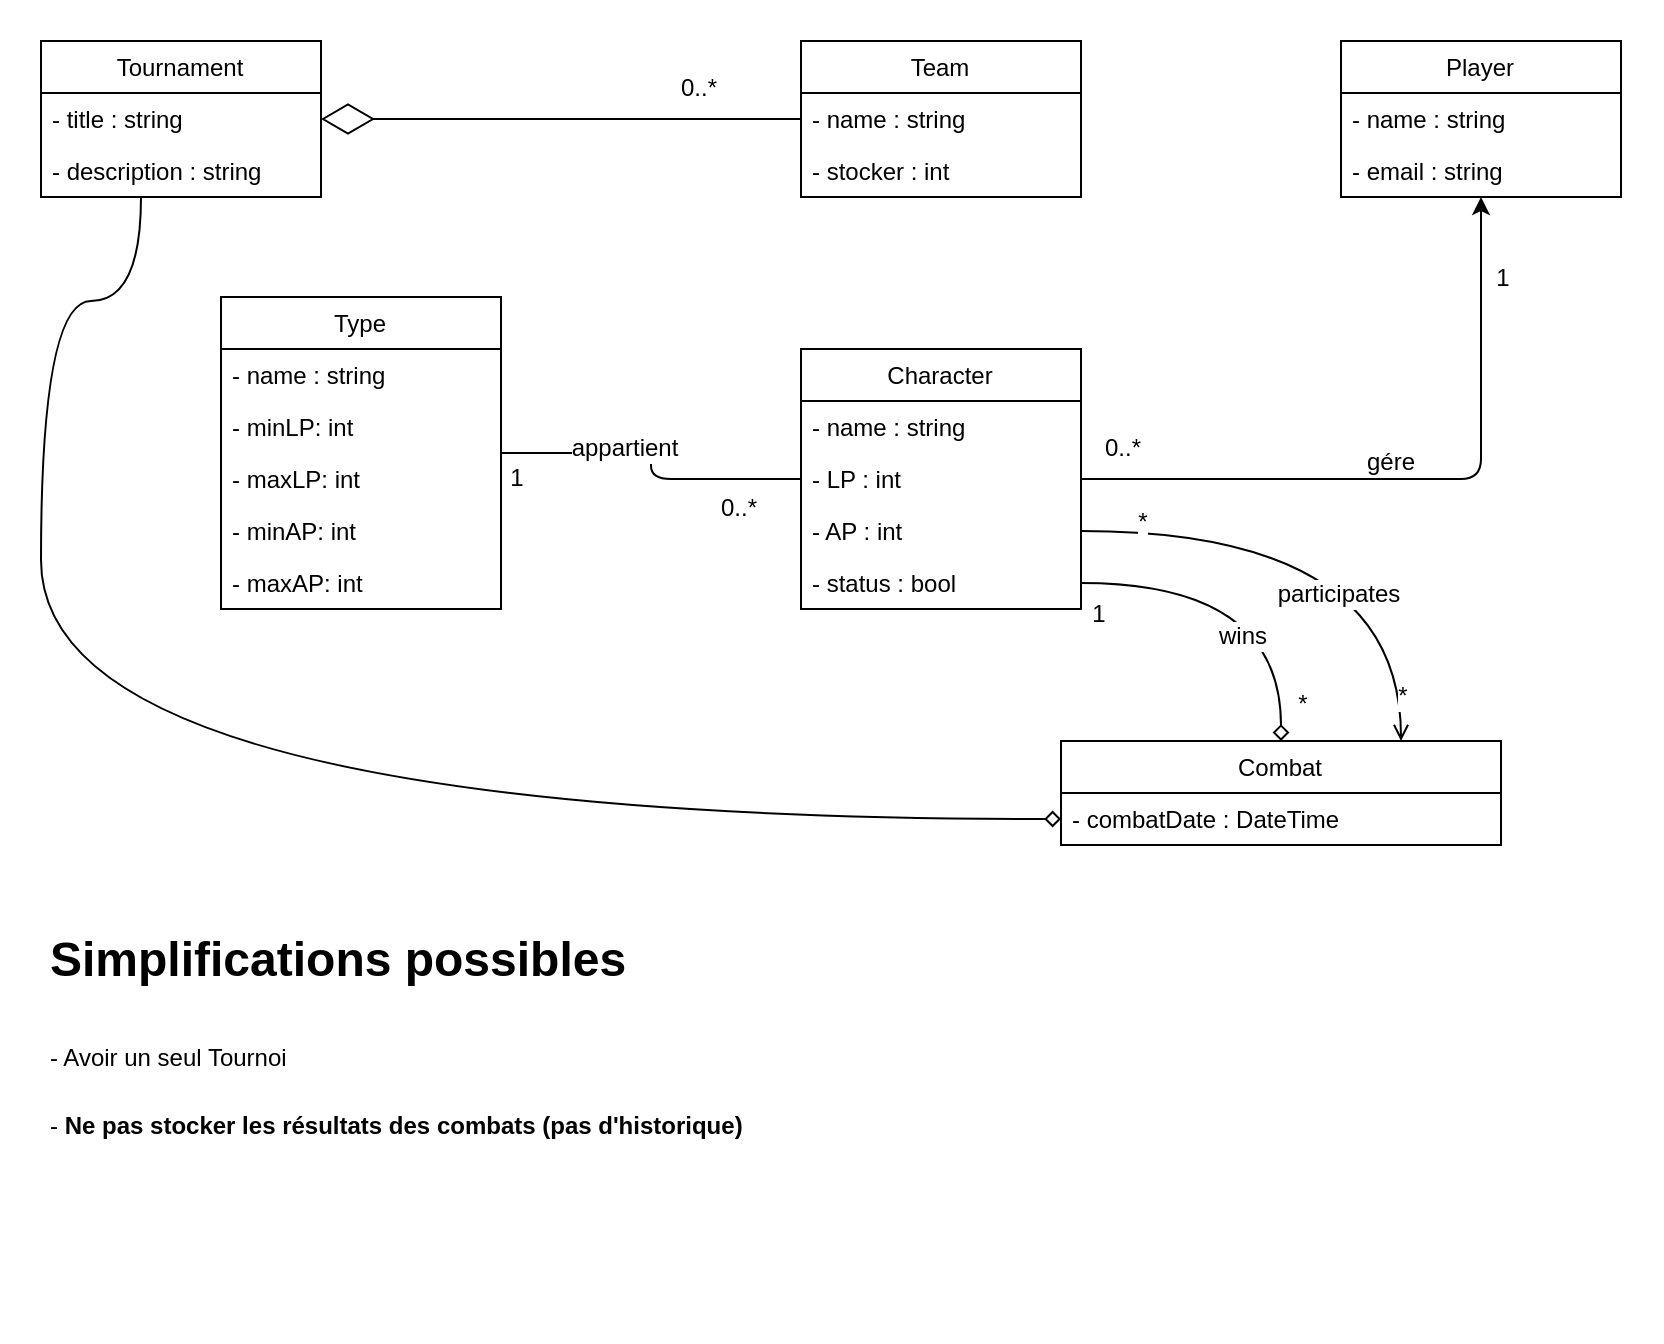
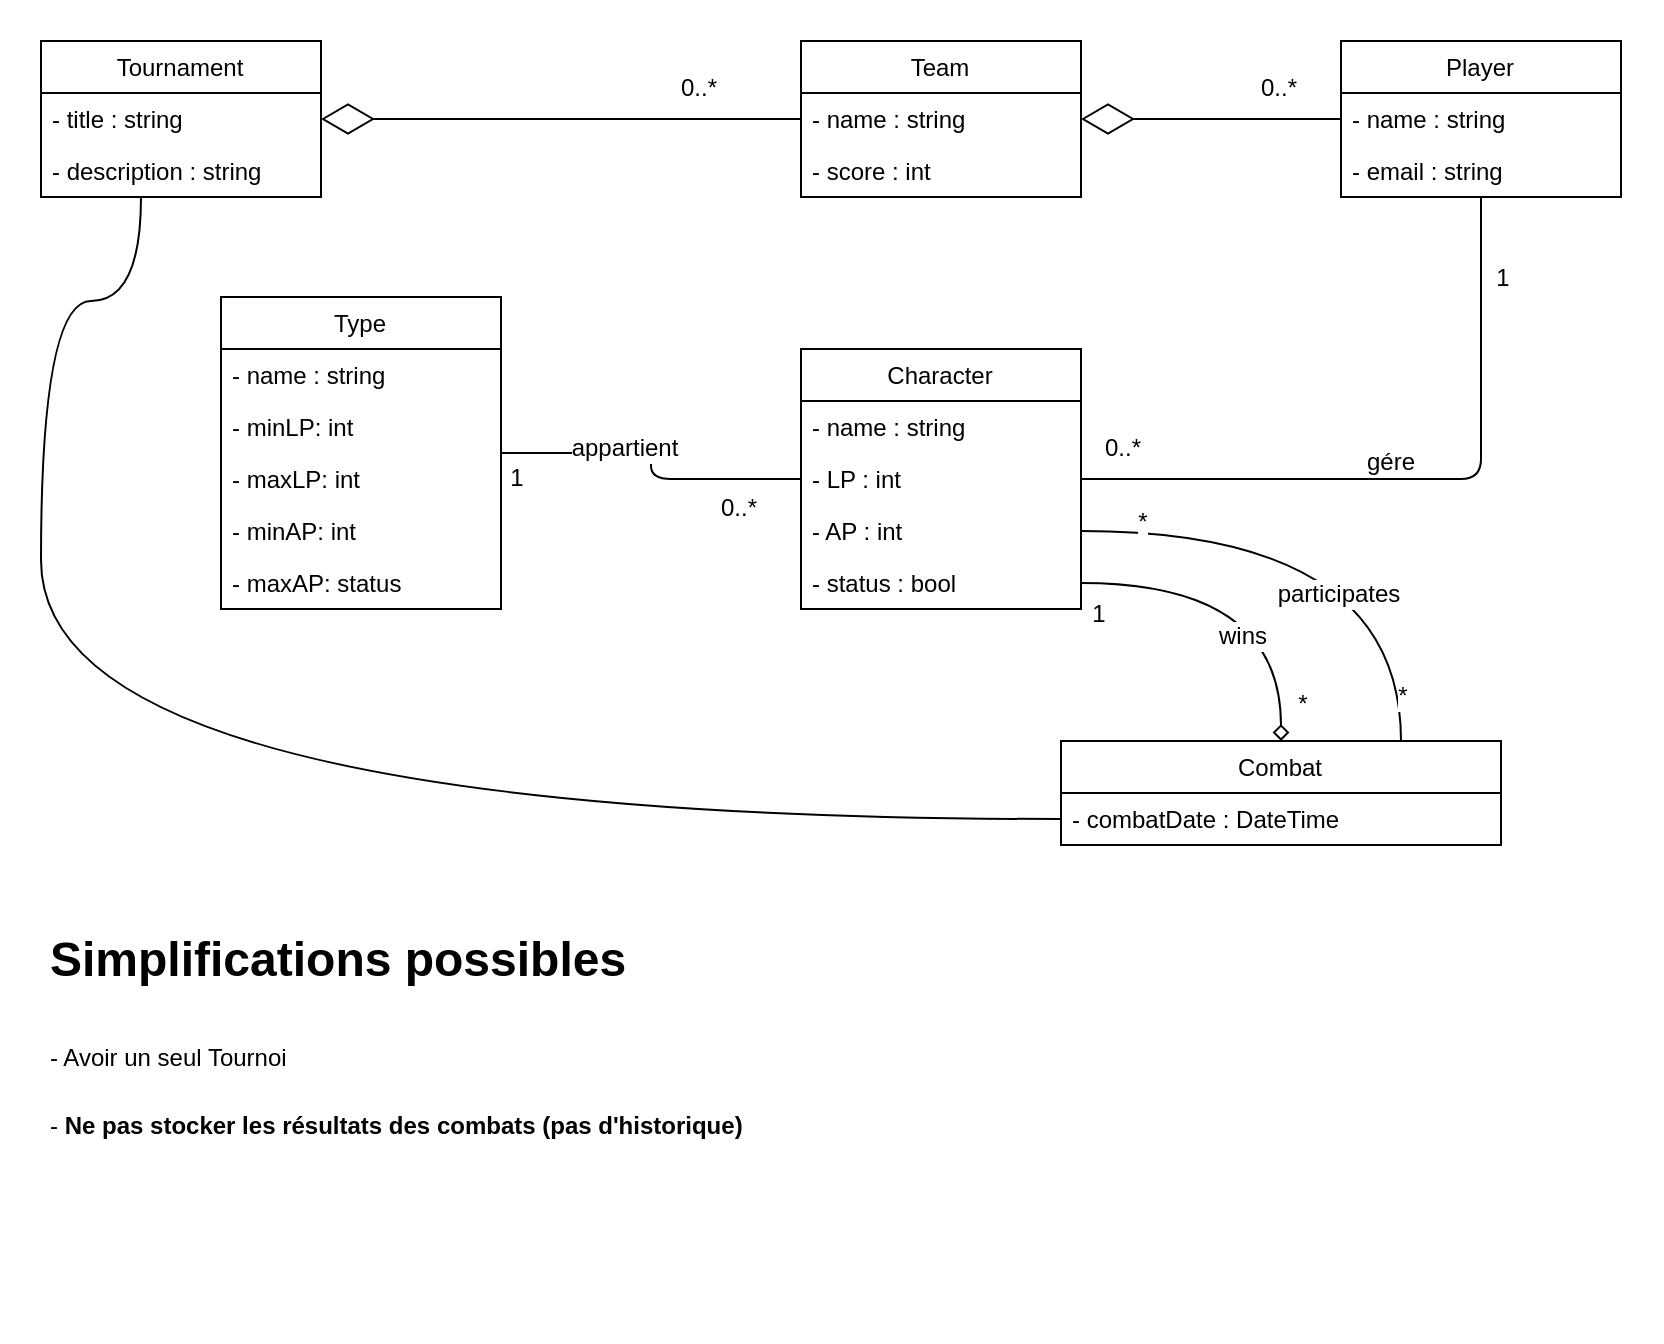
none -> (1237, 119)
(897, 172) -> (884, 172)
(1481, 212) -> (1481, 206)
(300, 584) -> (323, 584)
(1401, 733) -> (1400, 733)
(1045, 819) -> (1052, 819)
